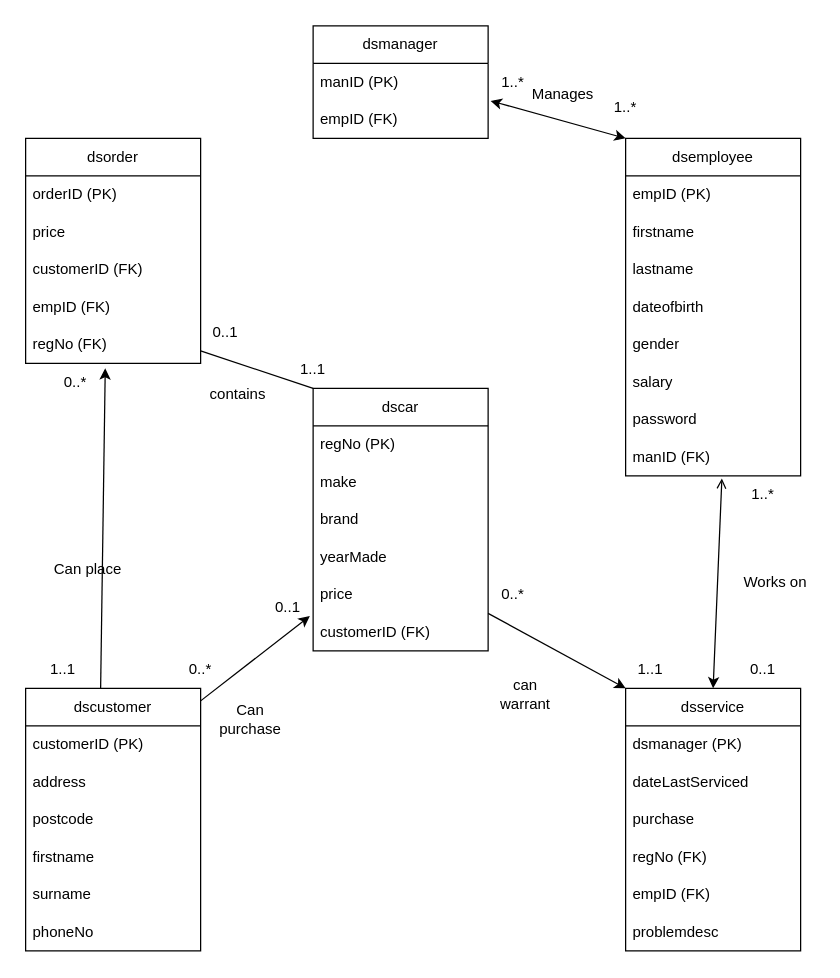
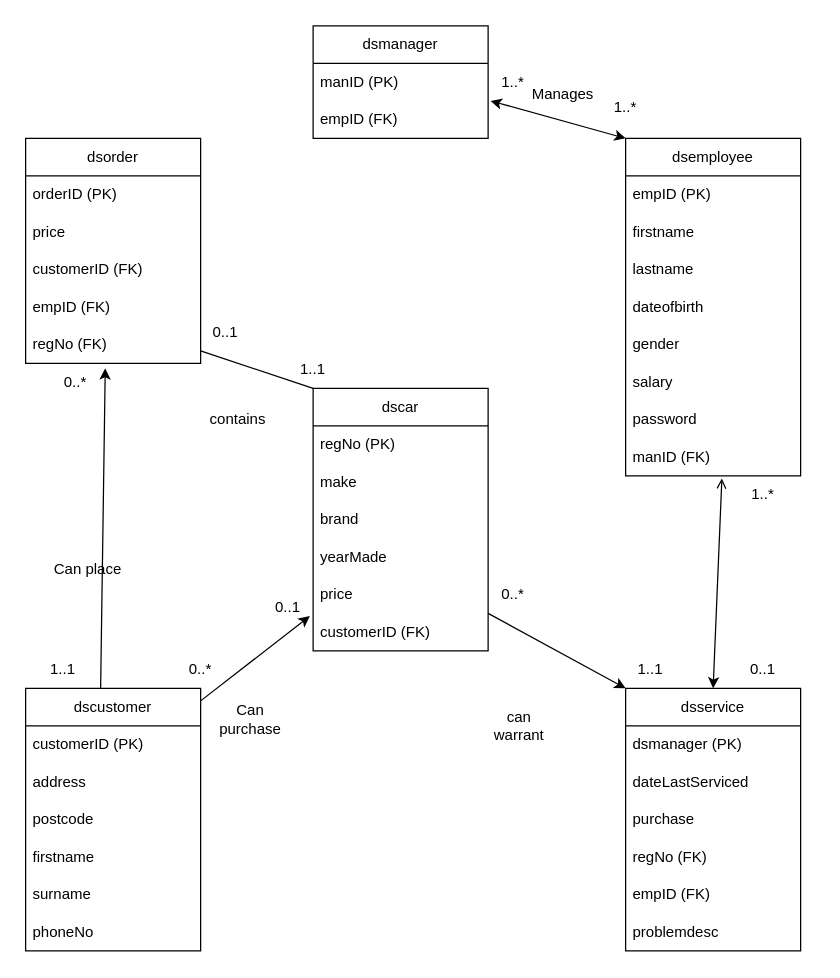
(238, 394) -> (238, 419)
(776, 582) -> none
(526, 694) -> (519, 726)
